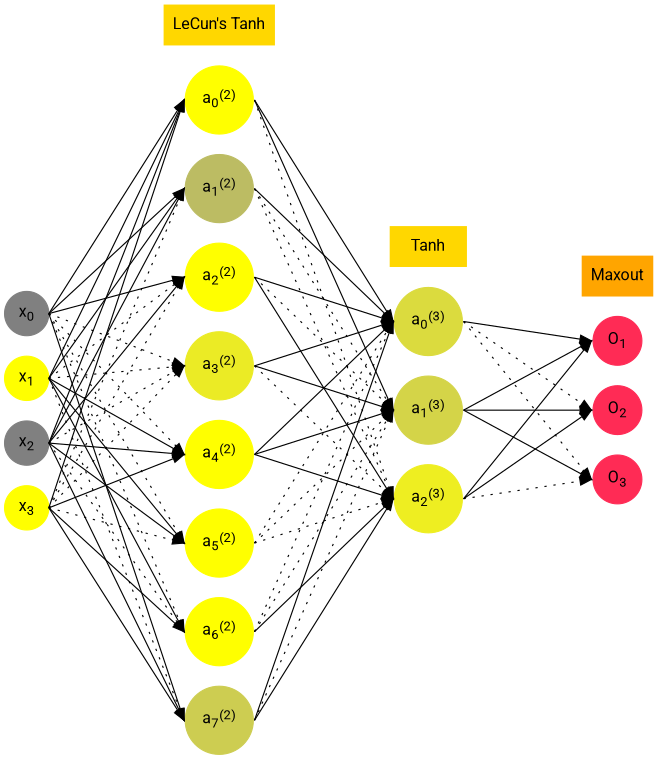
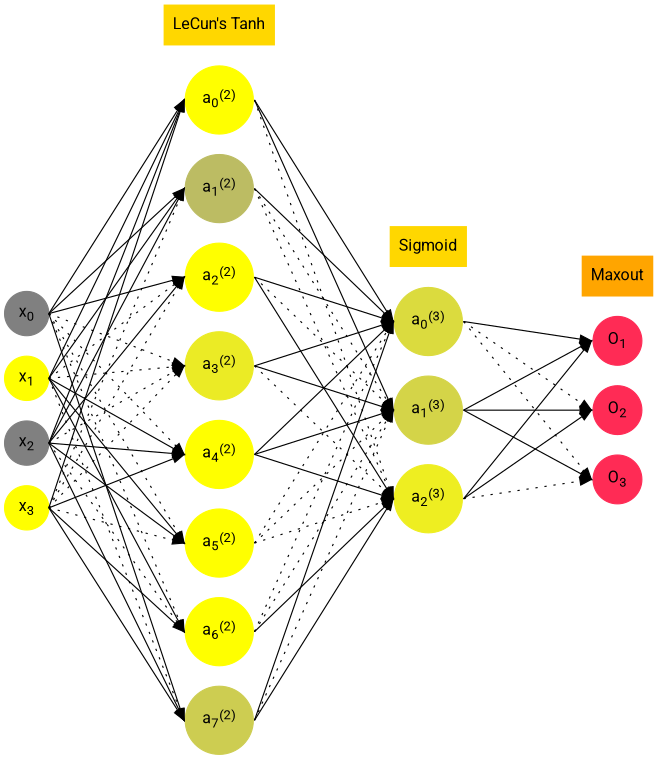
(428, 247) -> (428, 247)
